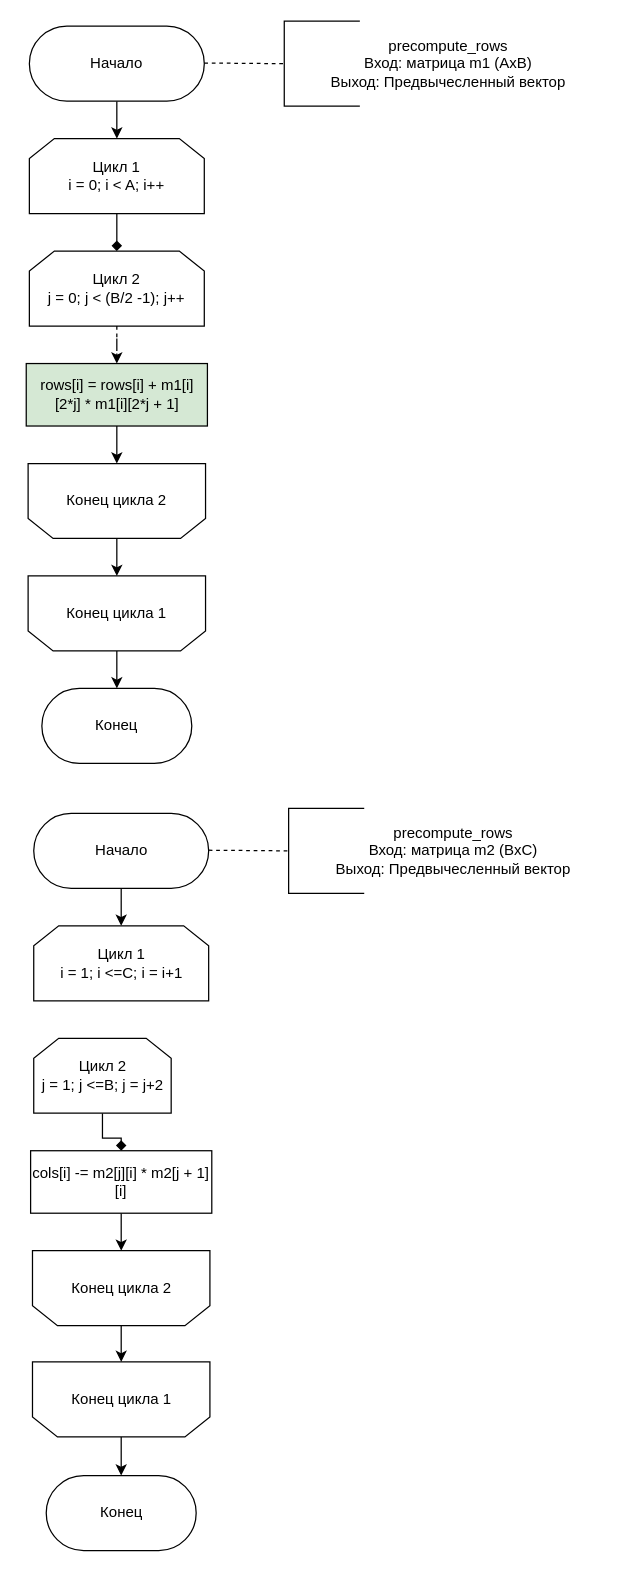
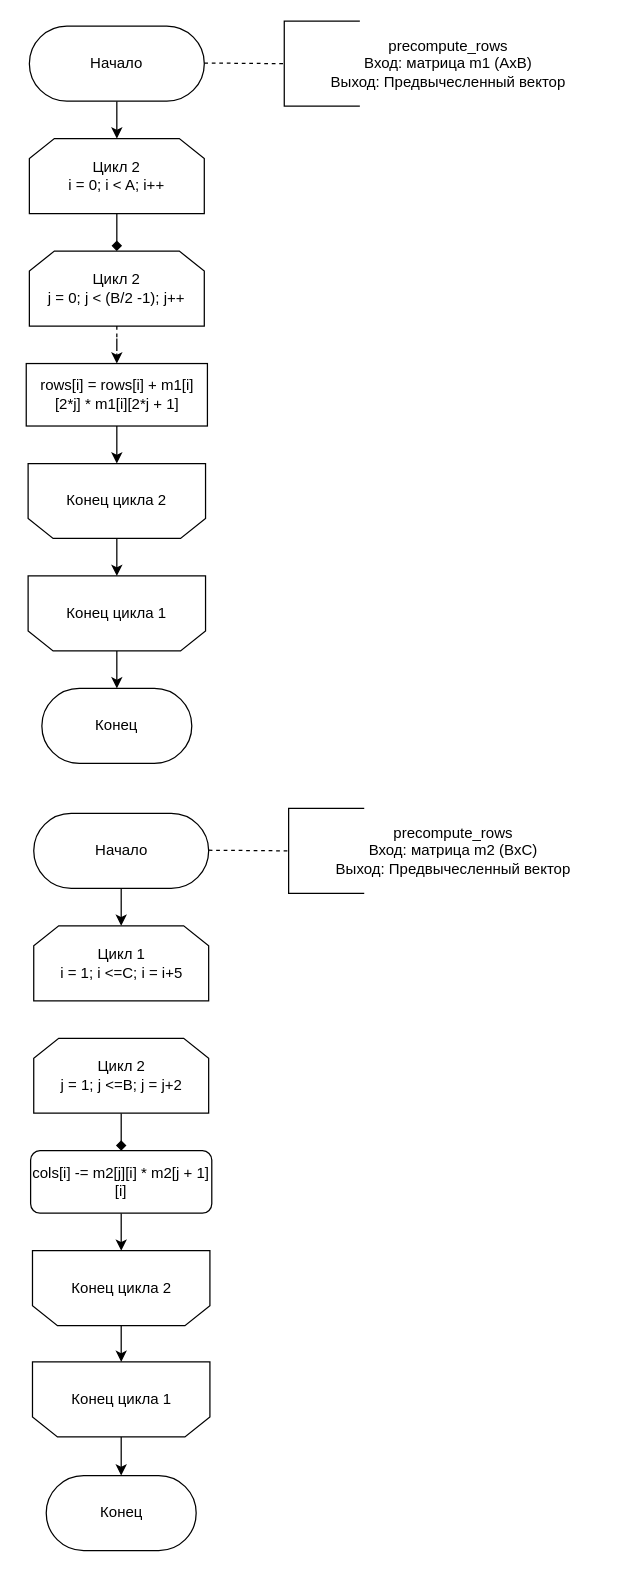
(117, 176) -> (117, 176)
(117, 394) -> (117, 394)
(122, 963) -> (122, 963)
(103, 1076) -> (121, 1076)
(121, 1182) -> (121, 1182)
